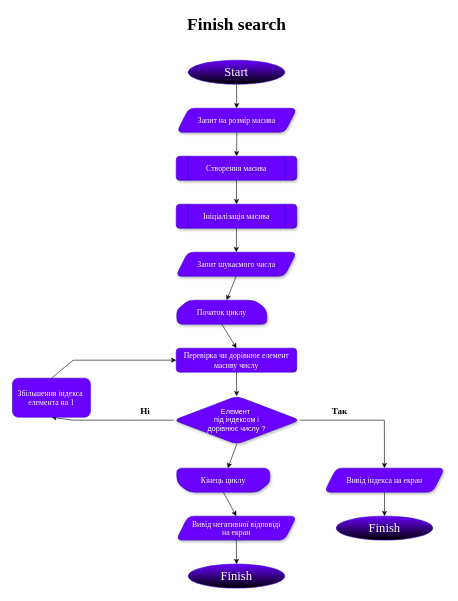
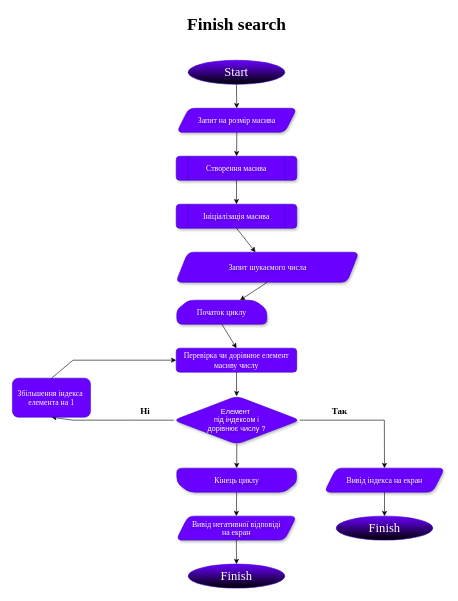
(236, 264) -> (267, 267)
(223, 480) -> (237, 480)
